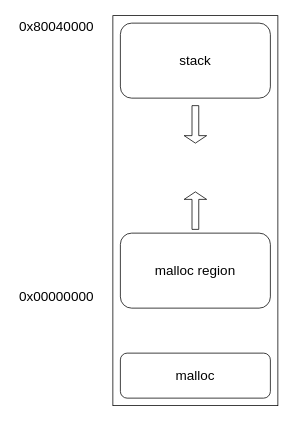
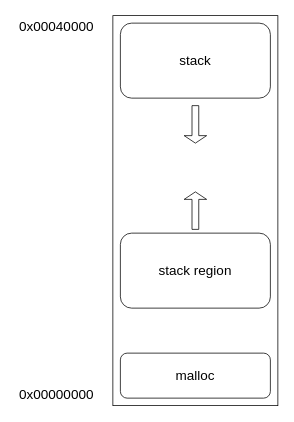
(57, 27) -> (57, 27)
(195, 270) -> (195, 270)
(57, 297) -> (57, 394)
